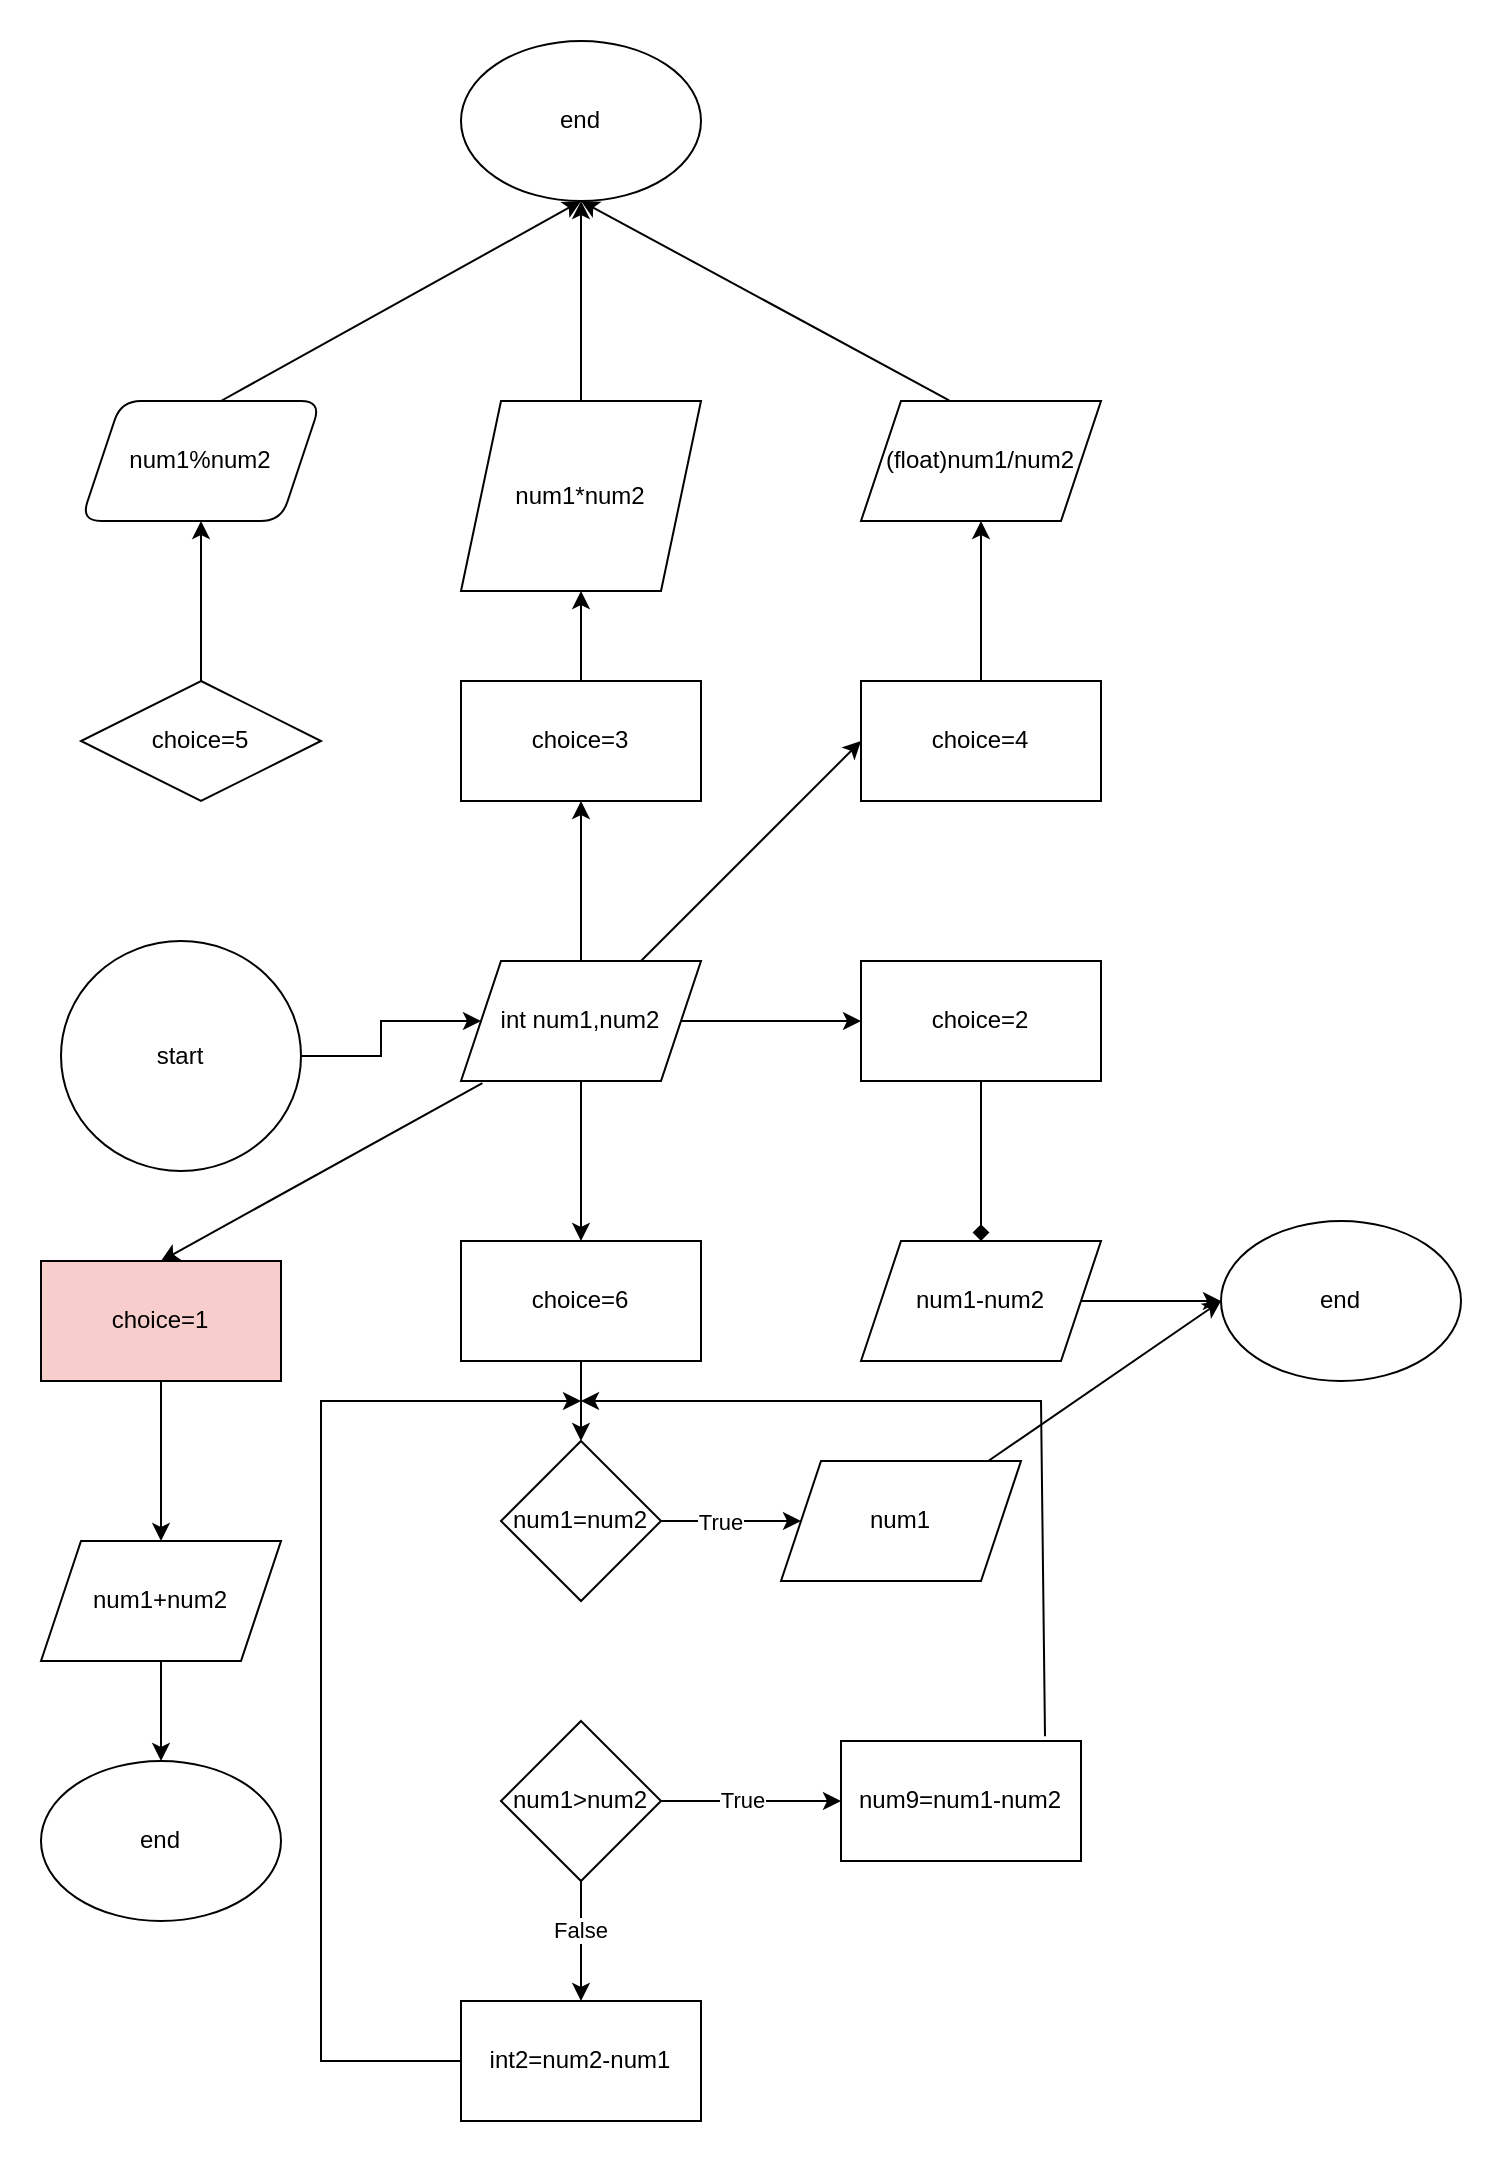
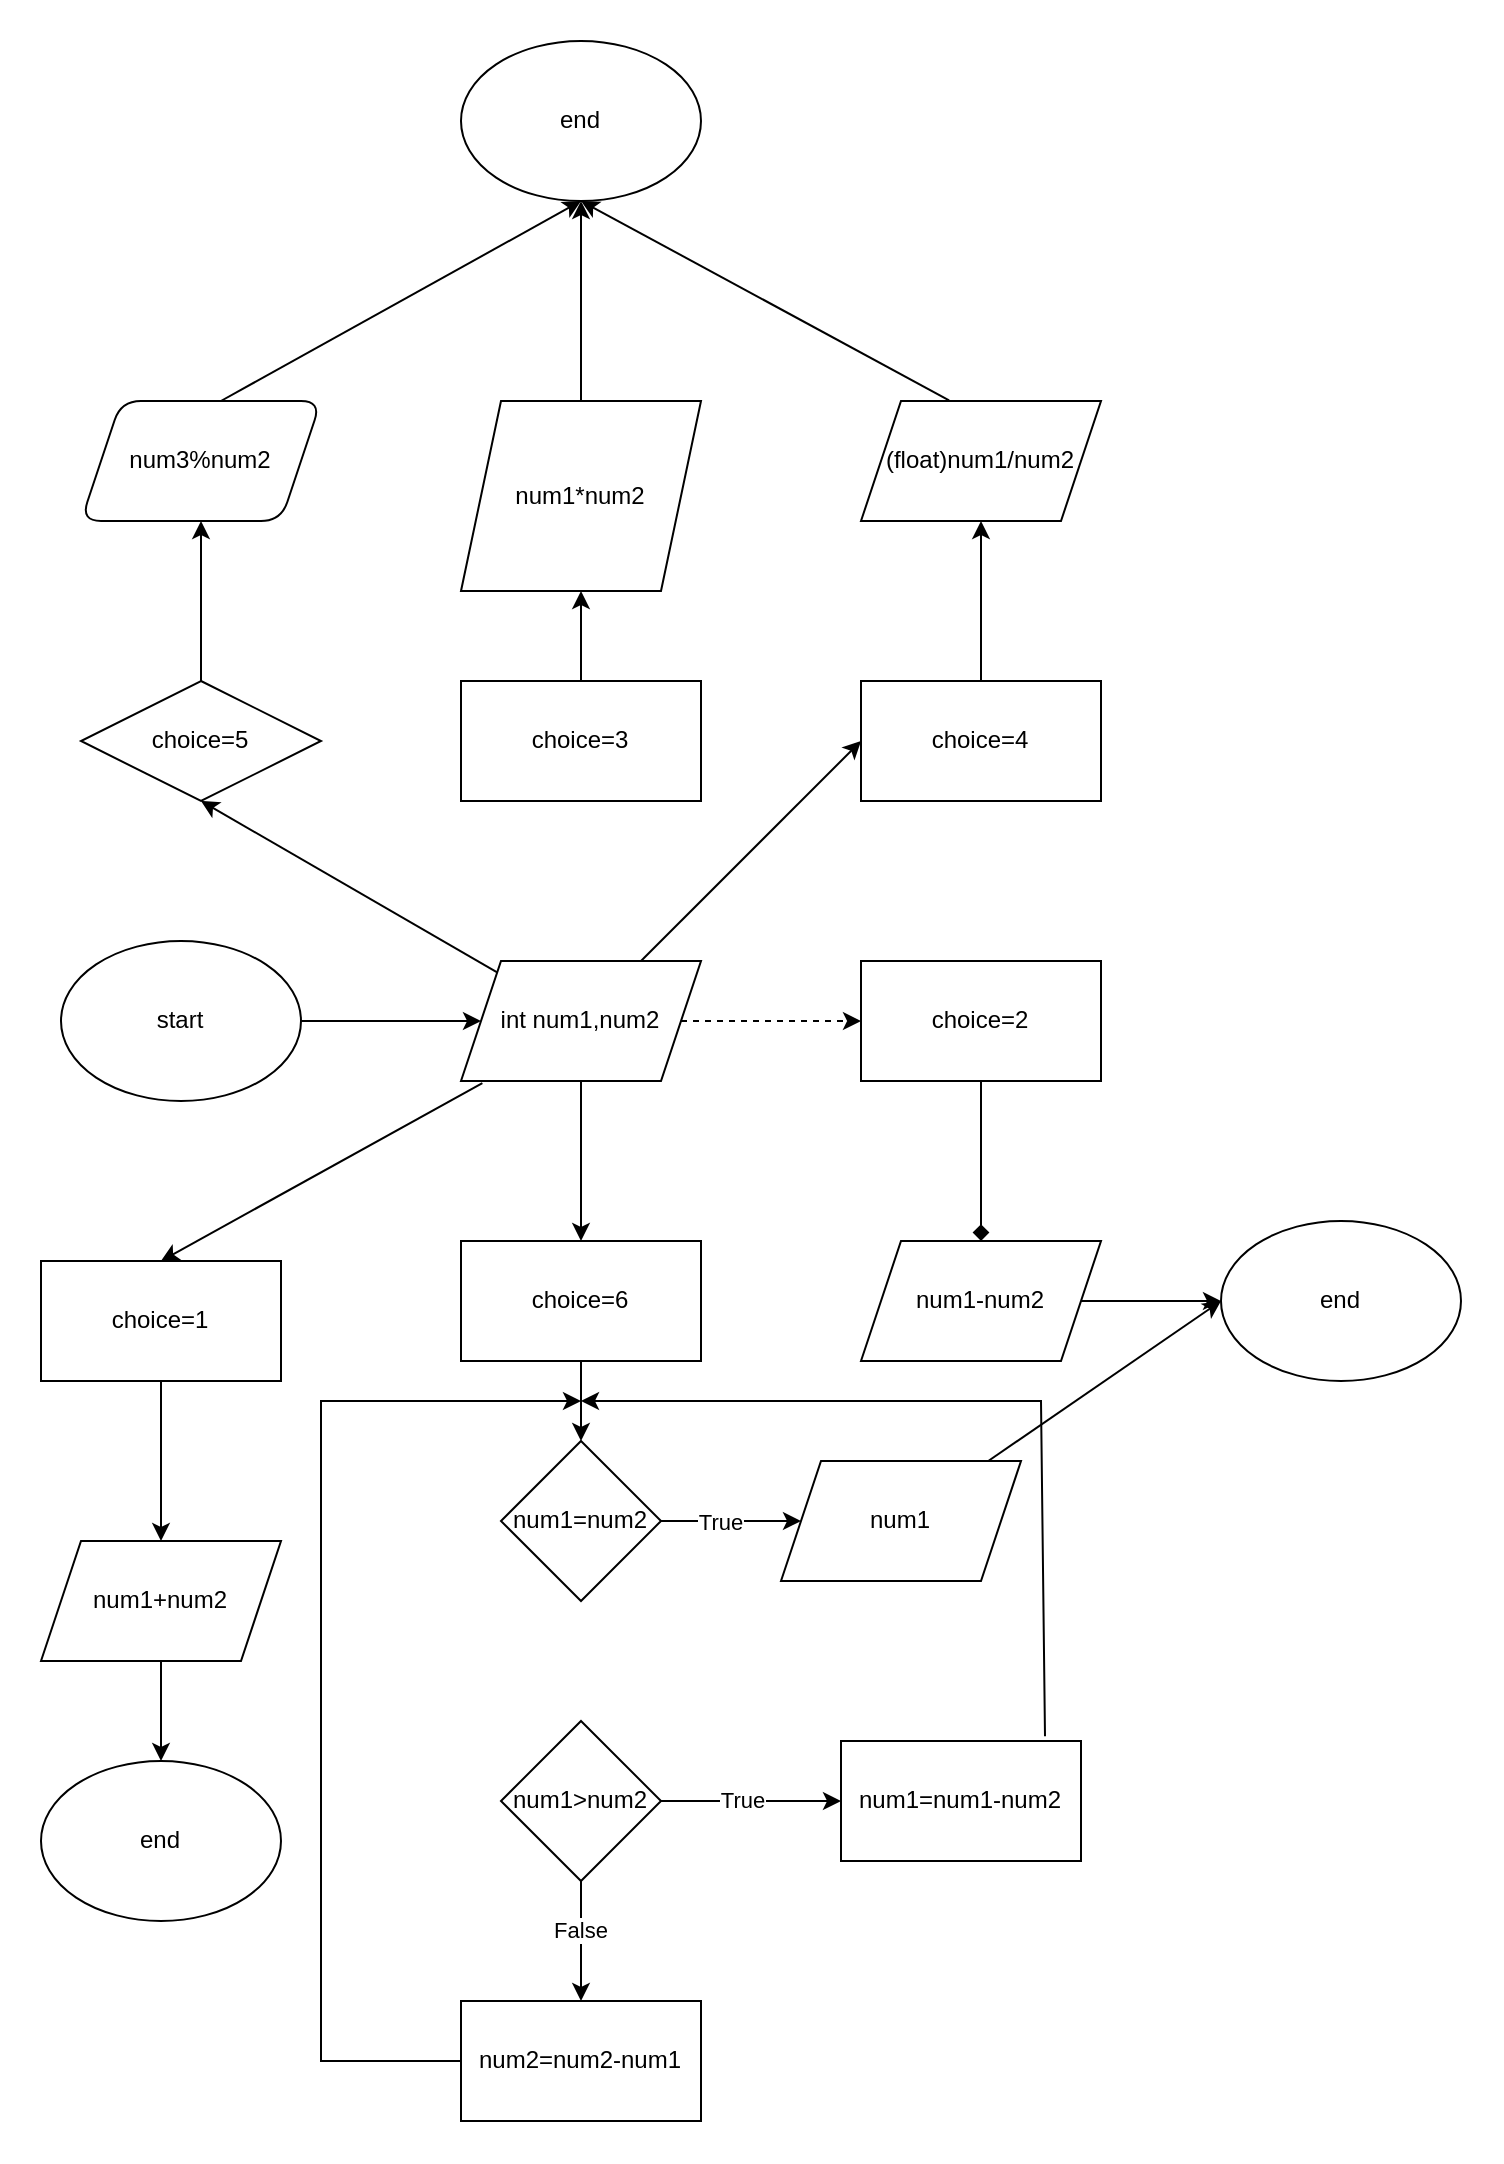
(201, 461) -> (201, 461)
(581, 888) -> none
none -> (355, 890)
(766, 1021) -> (766, 1021)
(181, 1056) -> (181, 1021)
(161, 1321) -> (161, 1321)
(961, 1801) -> (961, 1801)
(581, 2061) -> (581, 2061)
